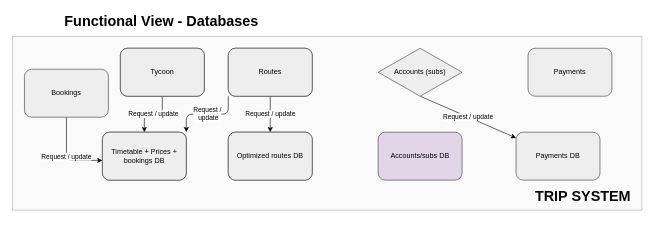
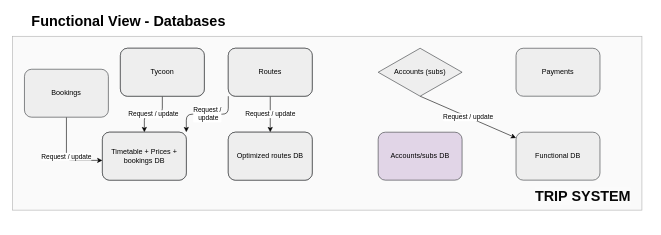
(264, 21) -> (231, 21)
(570, 72) -> (558, 72)
(558, 156) -> (558, 156)
